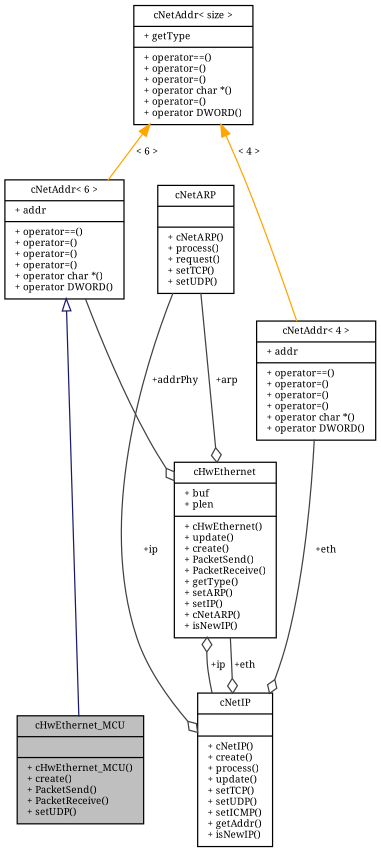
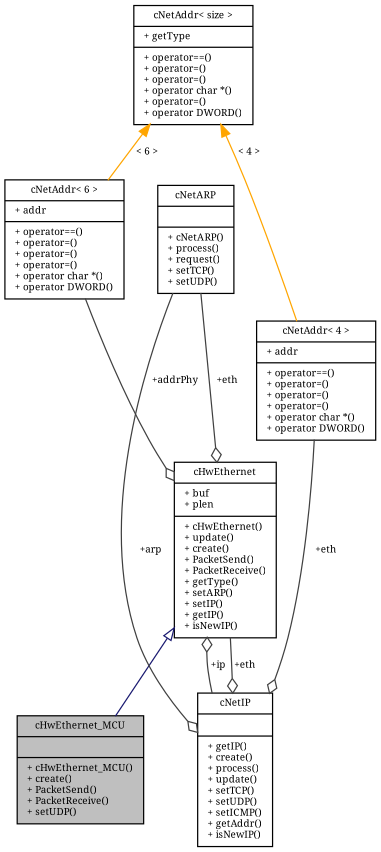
(226, 381) -> (226, 381)
(73, 514) -> (141, 677)
(150, 550) -> (150, 550)
(212, 615) -> (204, 615)
(231, 746) -> (228, 746)
